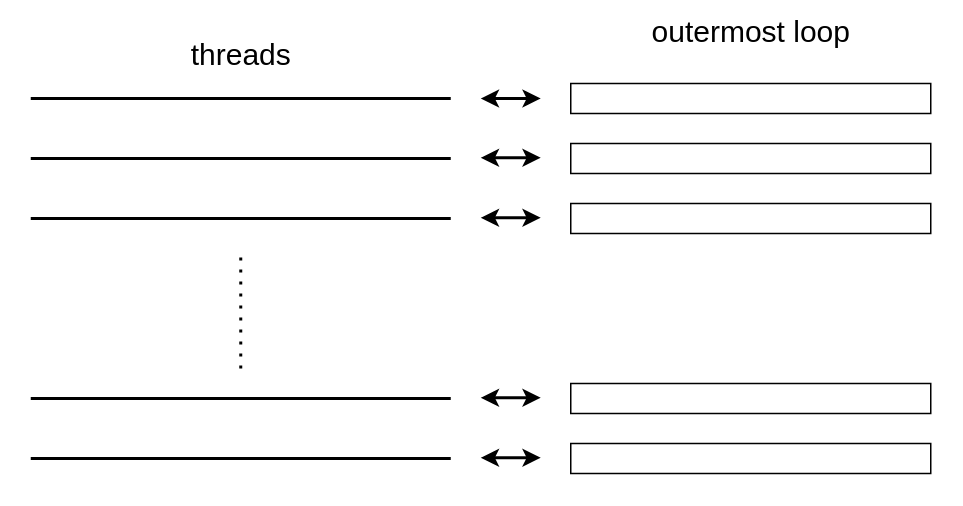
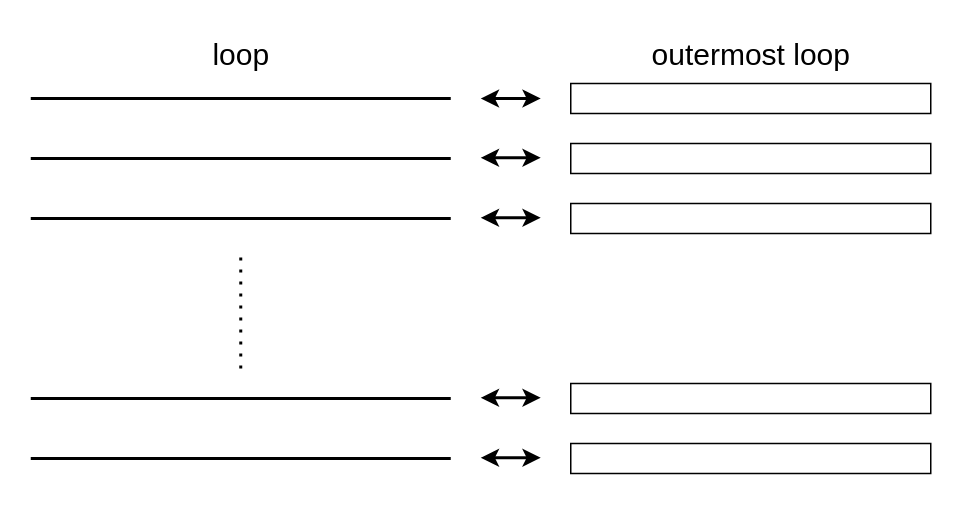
(751, 31) -> (751, 53)
(242, 53) -> (242, 53)
